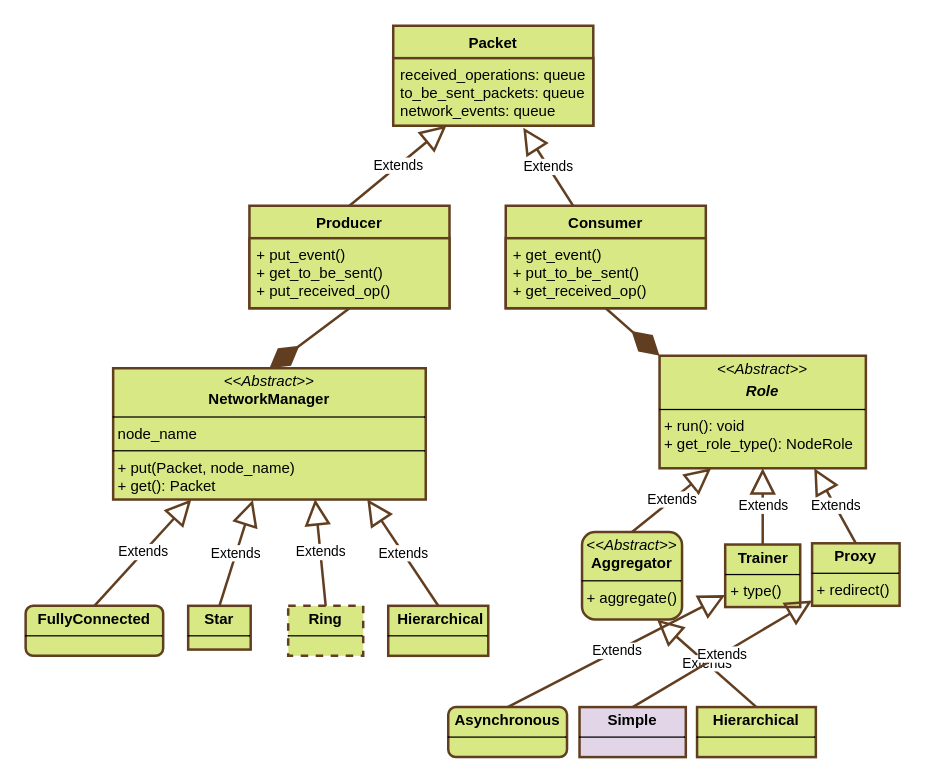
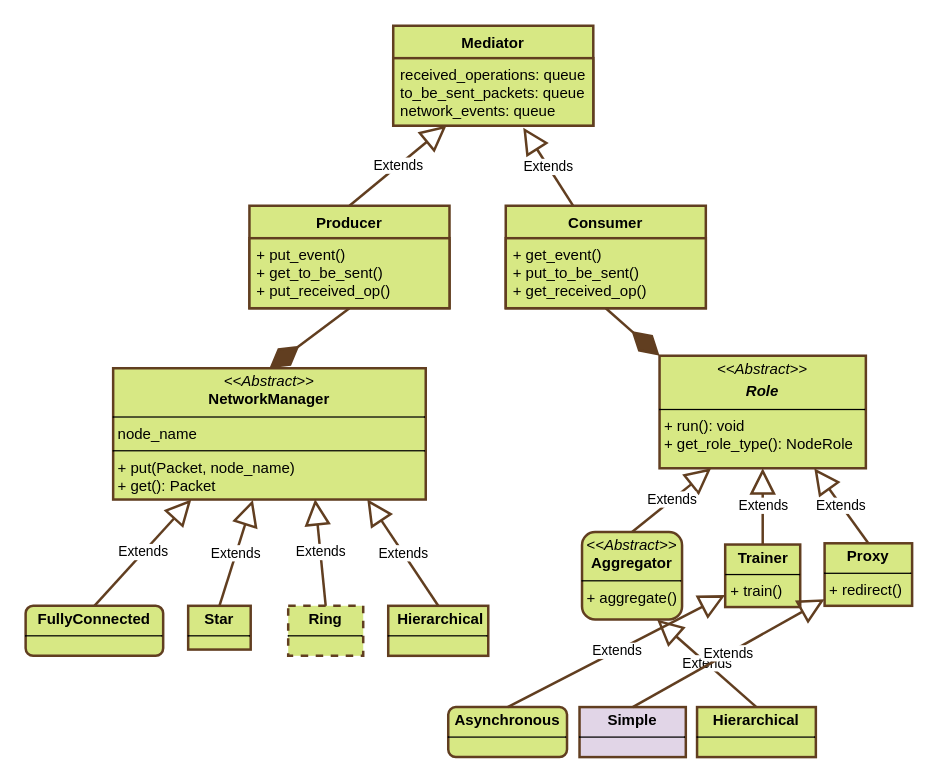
(493, 43) -> (493, 43)
(757, 562) -> (760, 562)
(856, 574) -> (868, 574)
